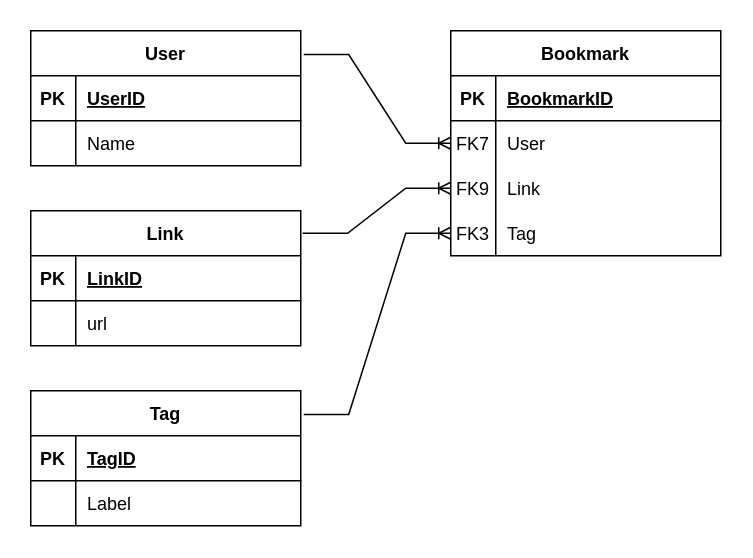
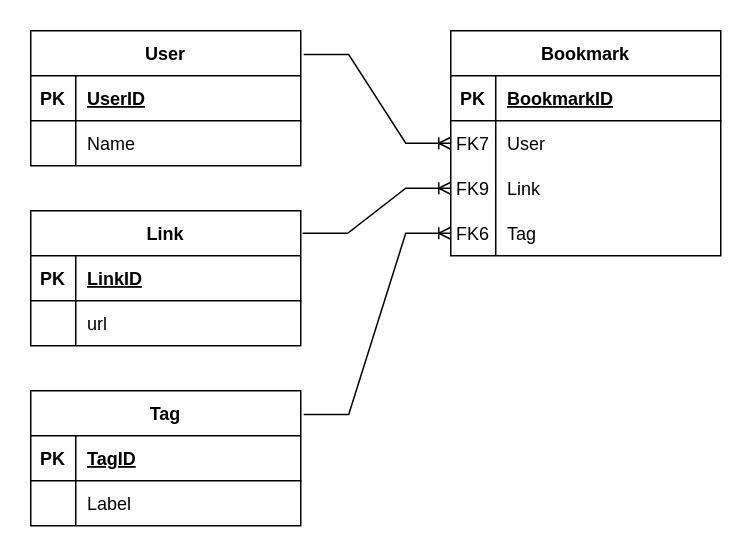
(473, 234) -> (473, 234)
